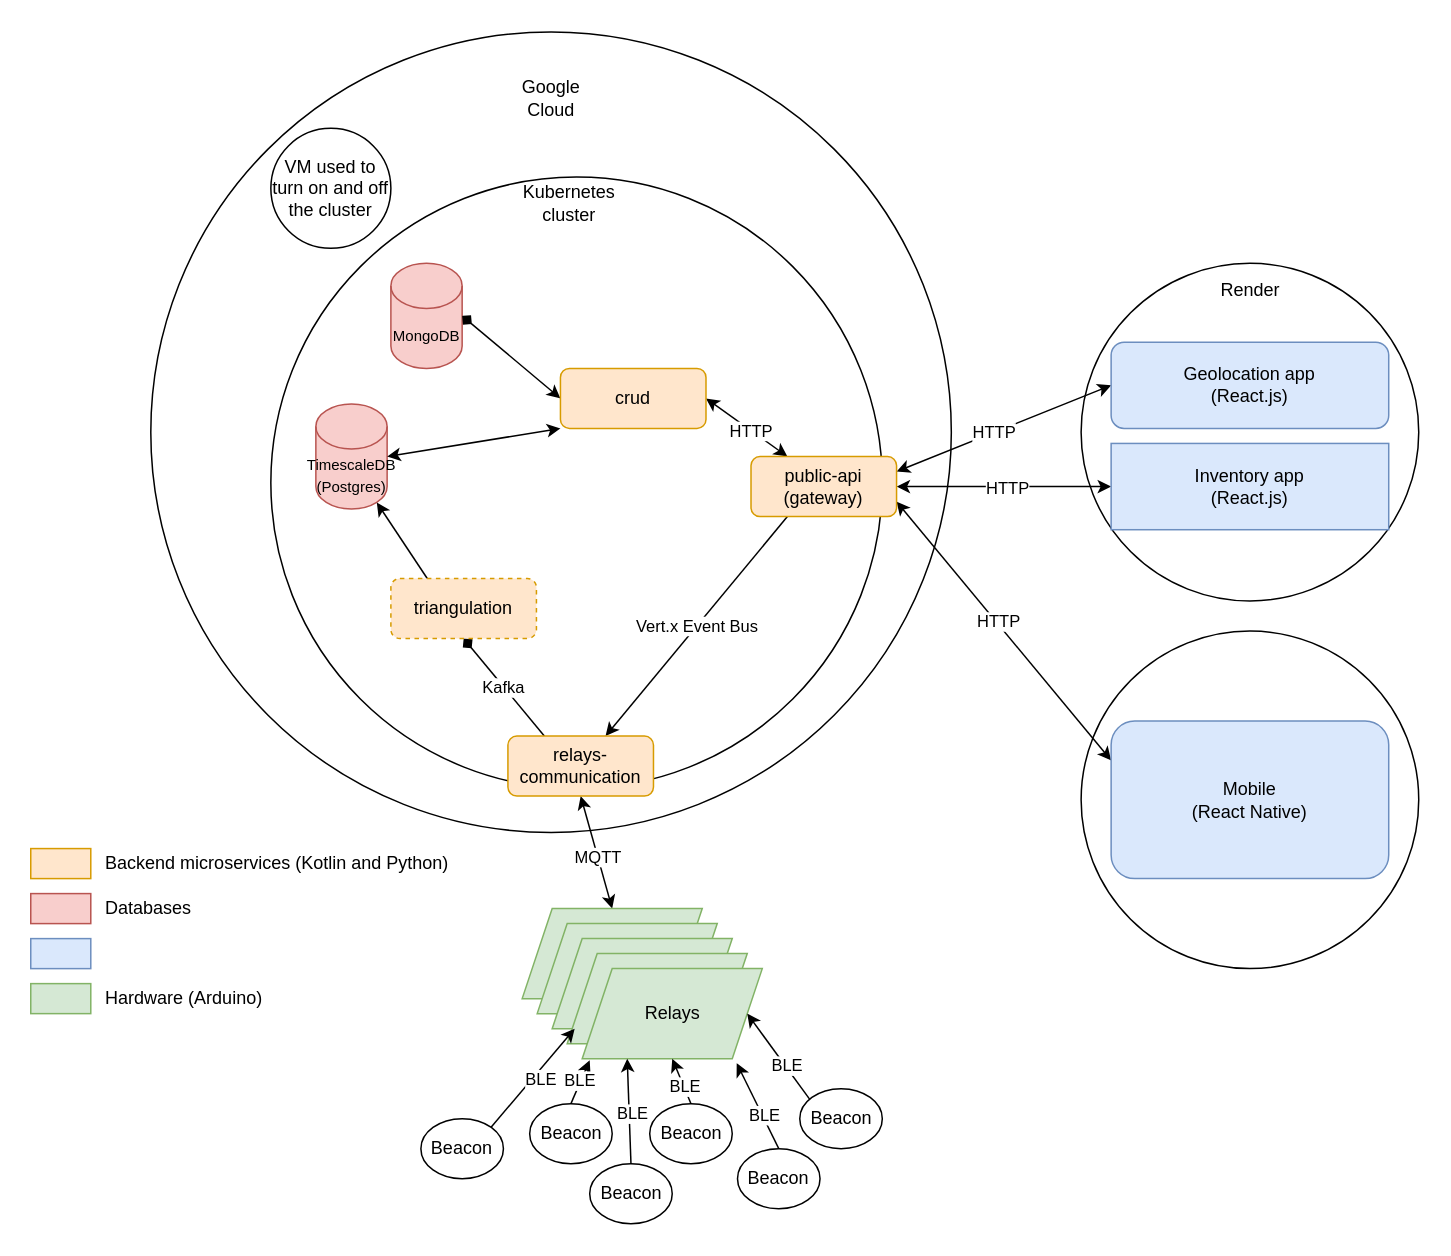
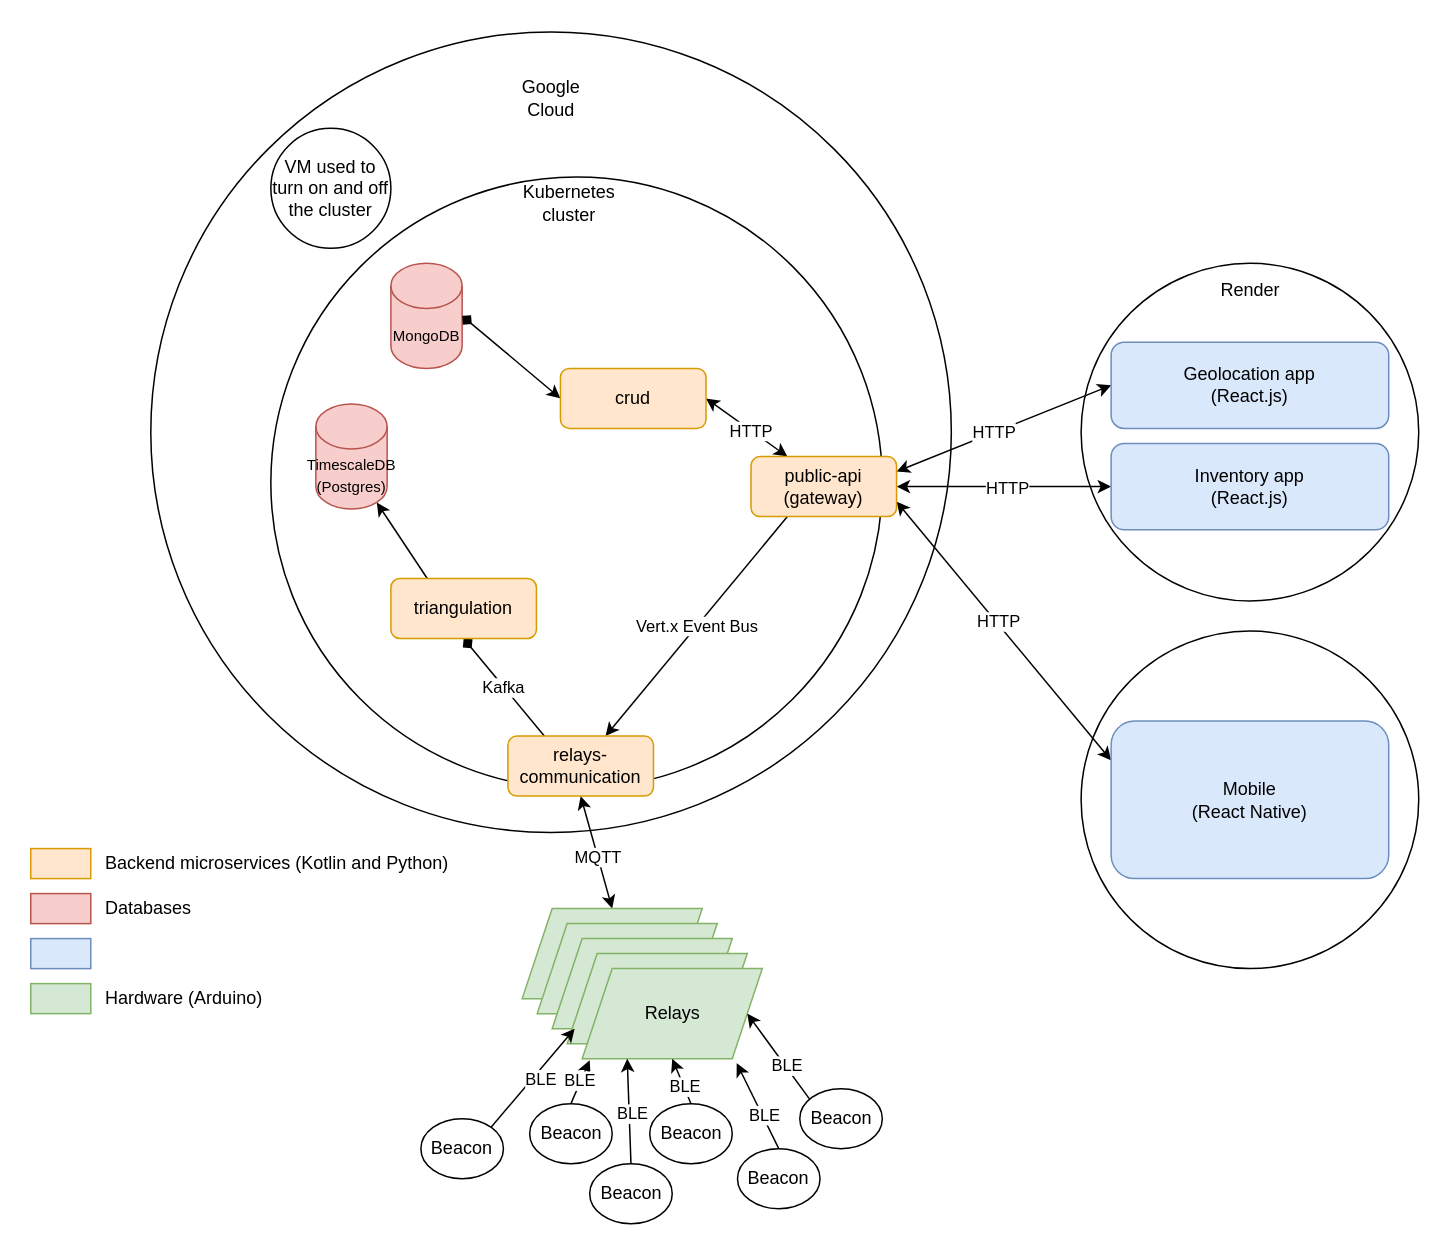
(474, 442) -> none
(1250, 486) -> (1250, 486)
(464, 608) -> (464, 608)
